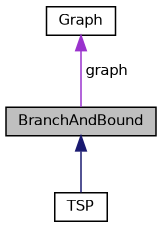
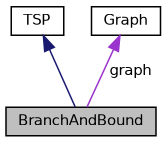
(81, 172) -> (62, 78)
